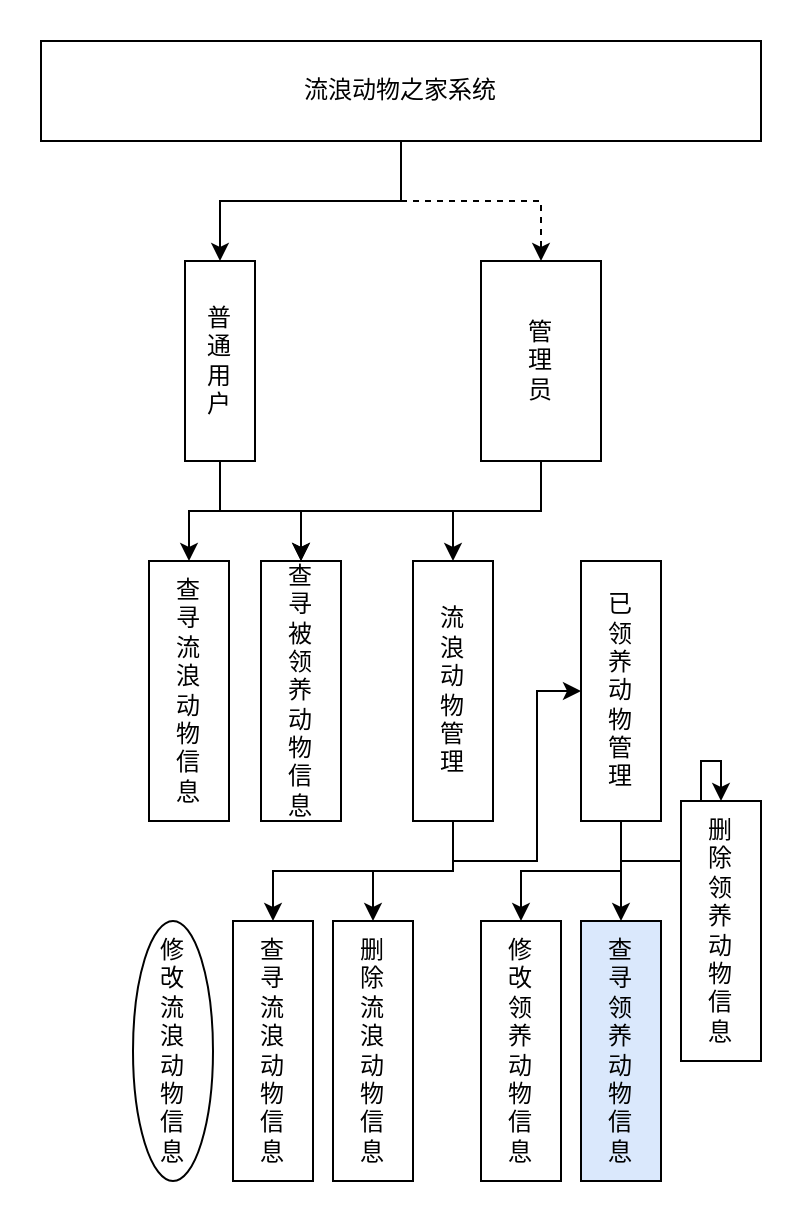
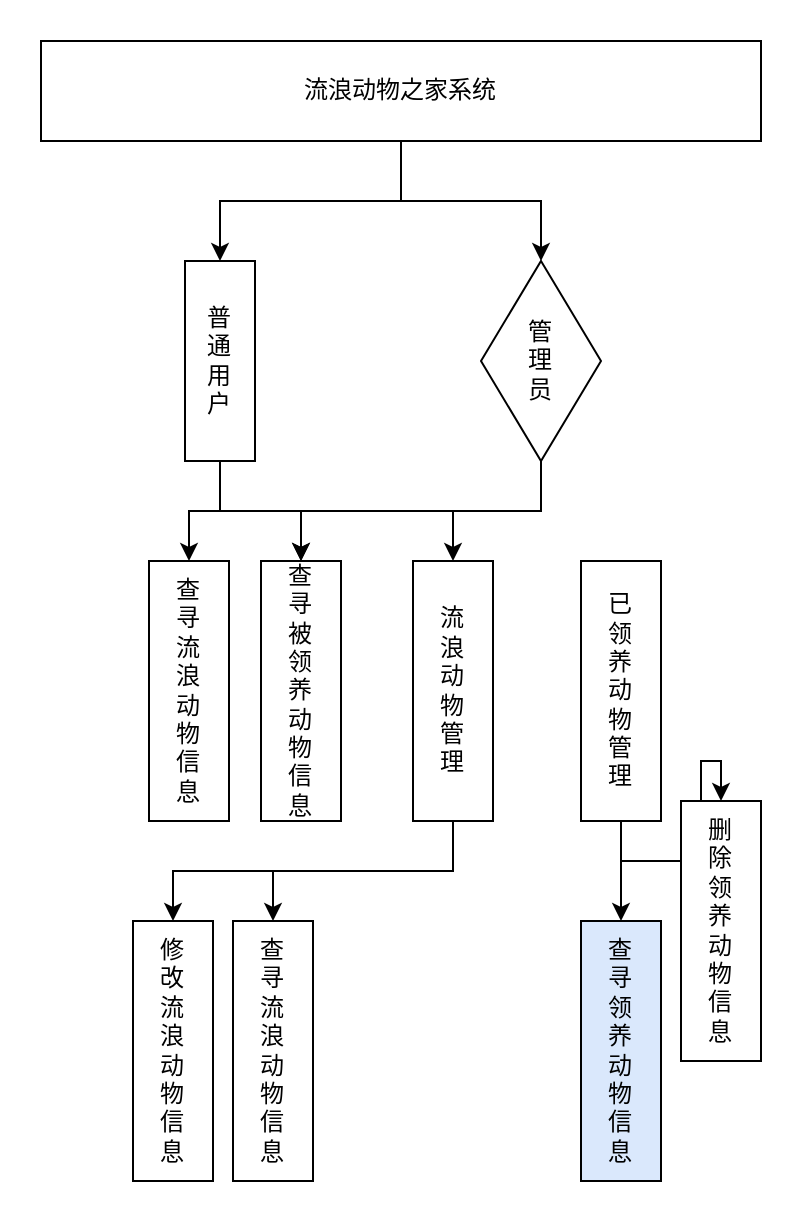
(493, 201) -> (493, 201)
(541, 361) -> (541, 361)
(537, 801) -> (203, 871)
(551, 871) -> none
(373, 891) -> none
(173, 1051) -> (173, 1051)
(373, 1051) -> none
(521, 1051) -> none
